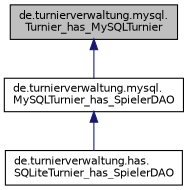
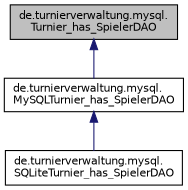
(94, 22) -> (94, 22)
(94, 168) -> (94, 168)
